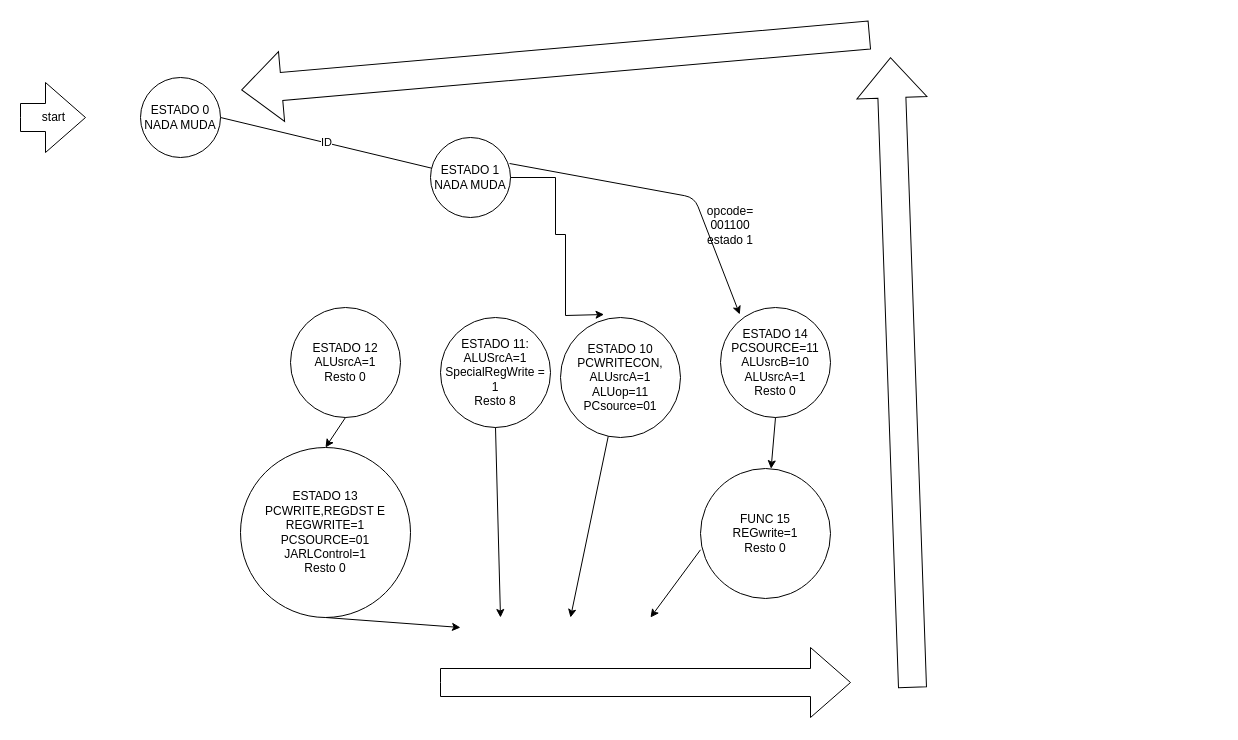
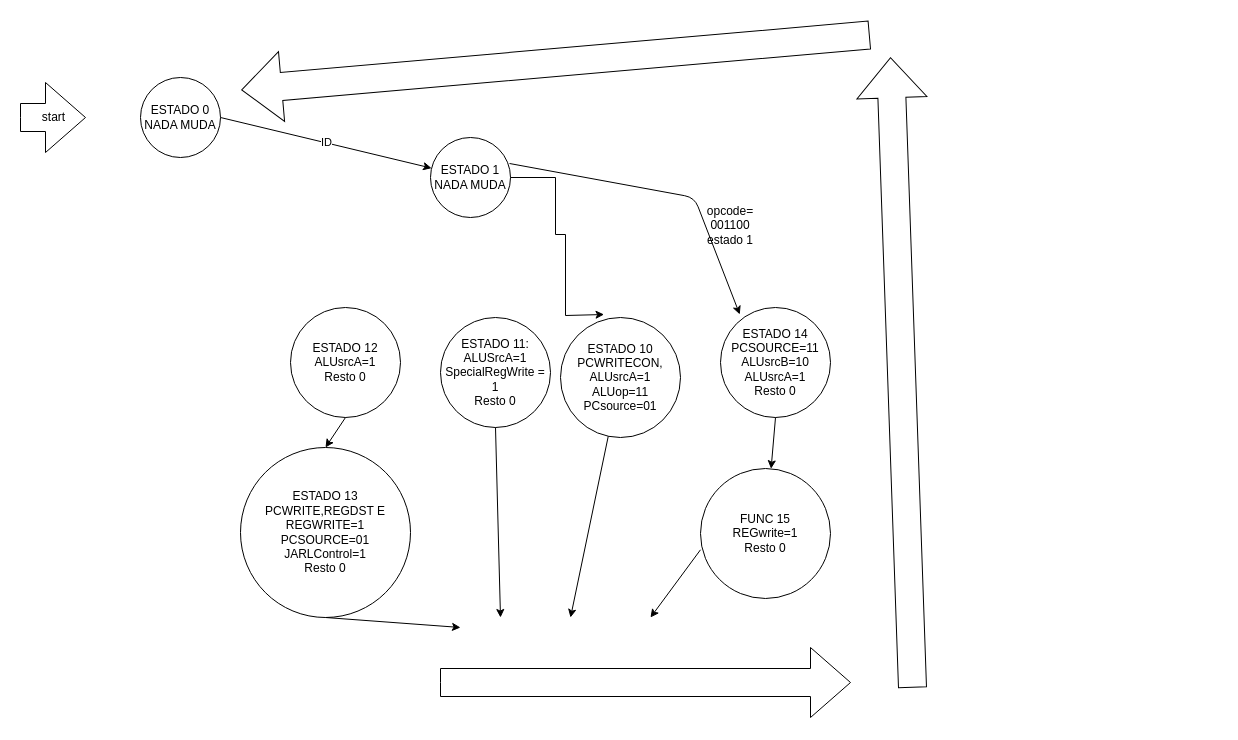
(426, 167) -> (422, 166)
(496, 373) -> (496, 373)
